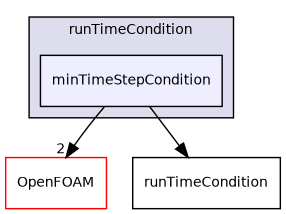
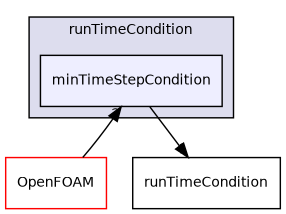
(88, 127) -> (98, 138)
